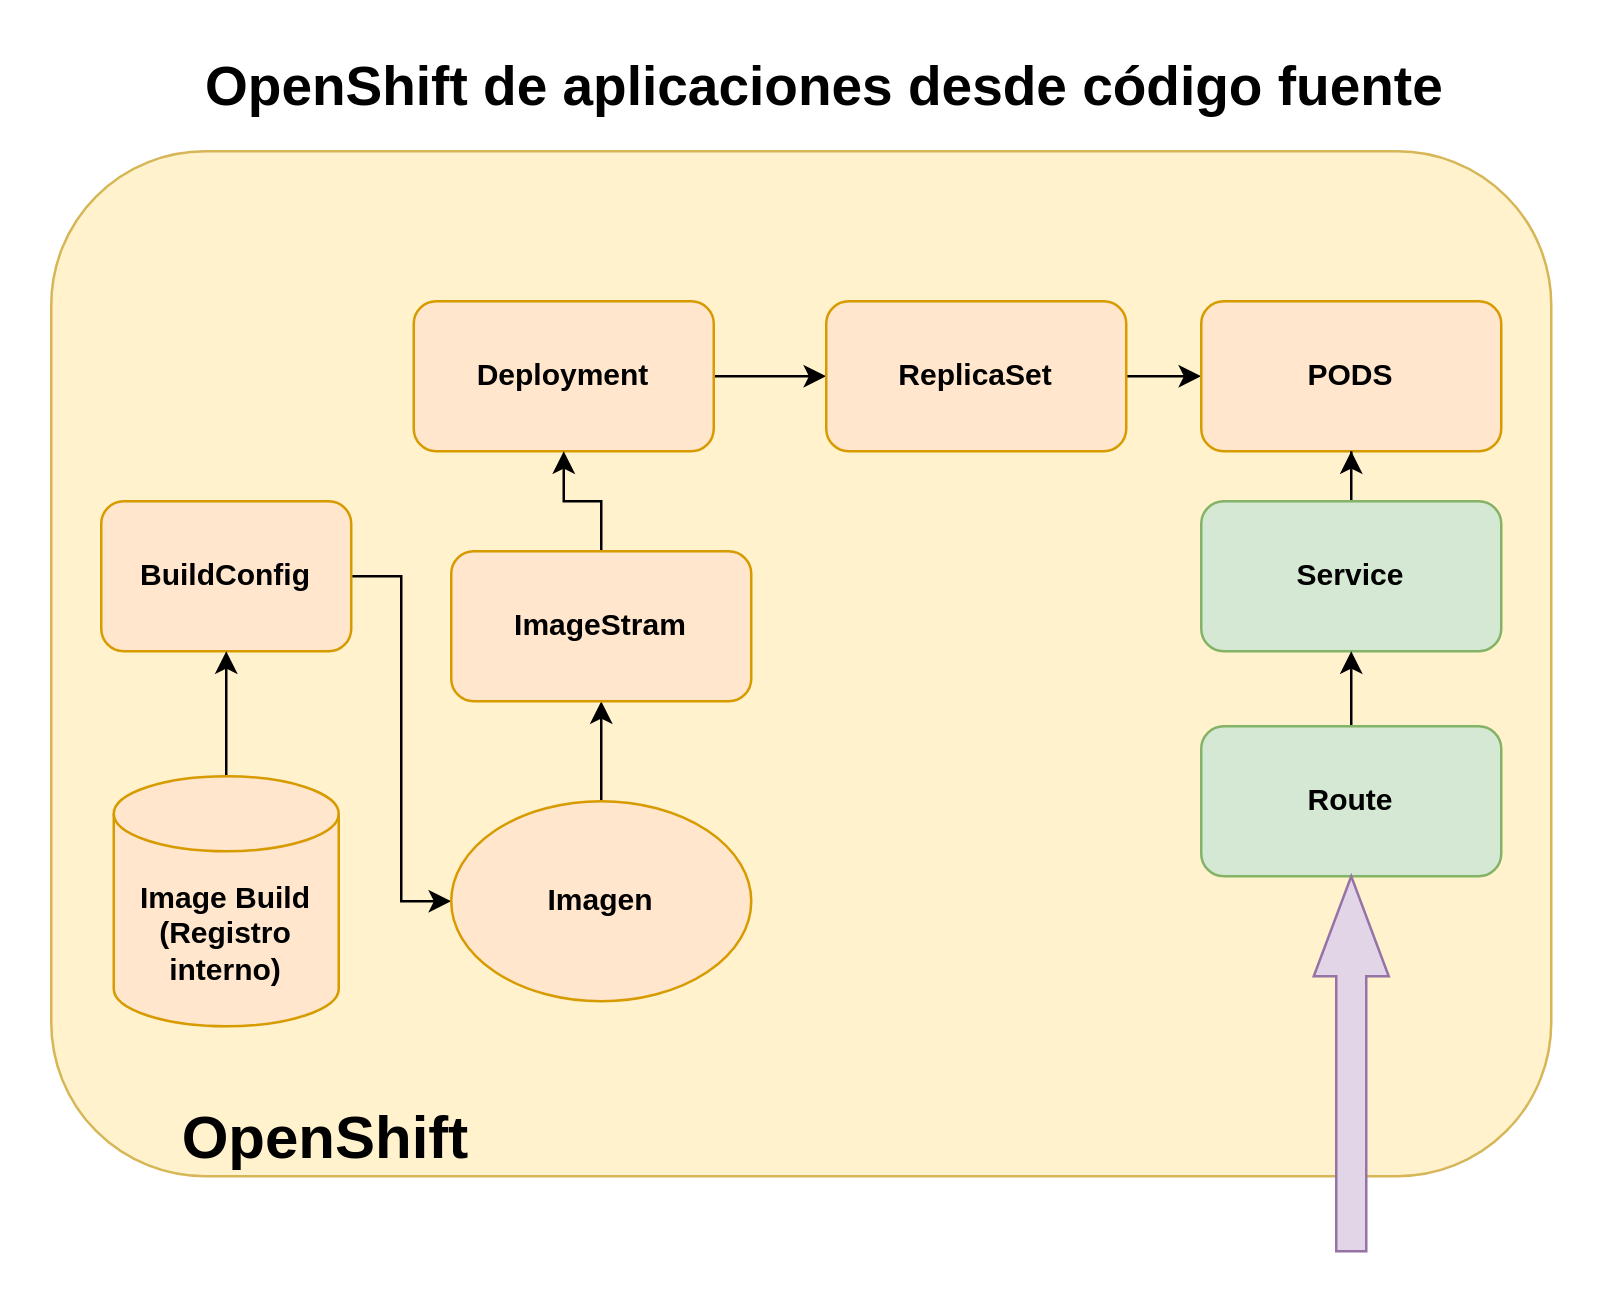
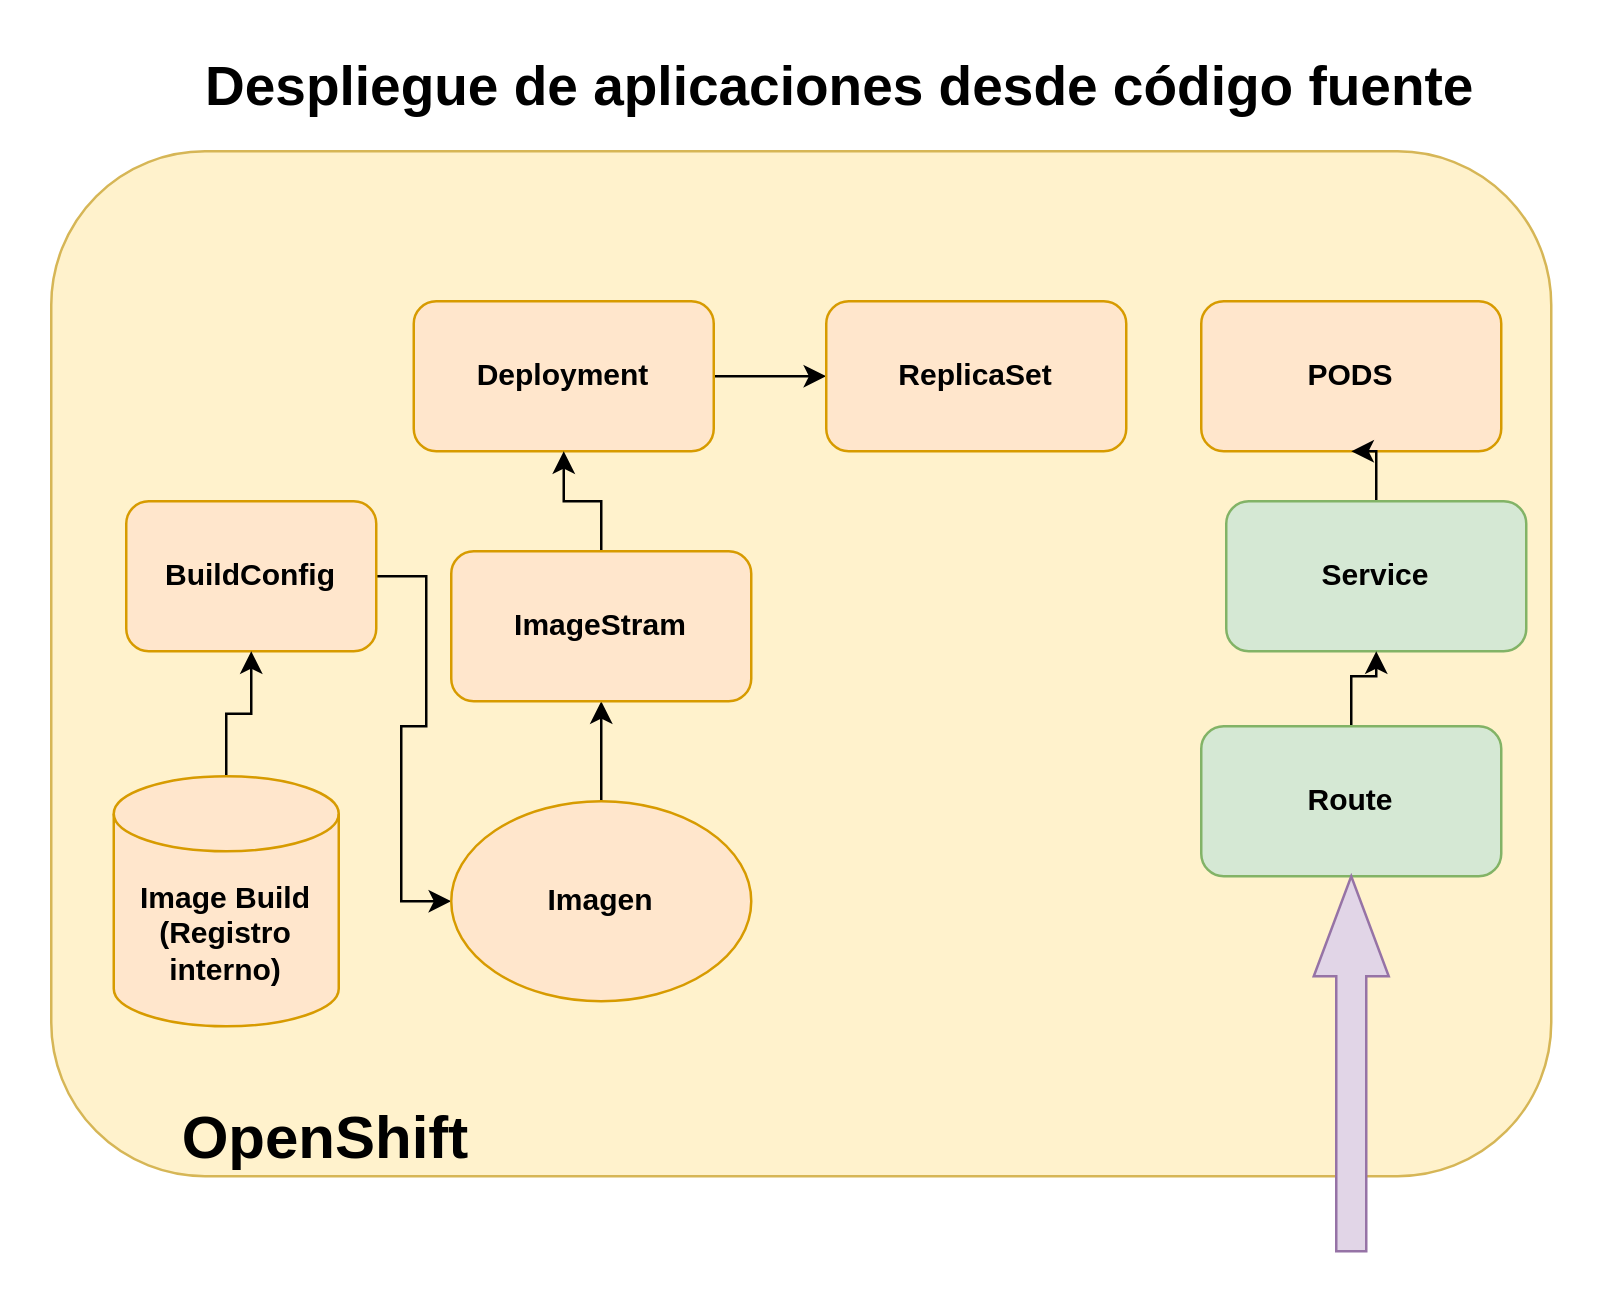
(545, 89) -> (550, 89)
(1172, 376) -> none
(226, 576) -> (251, 576)
(1351, 576) -> (1376, 576)
